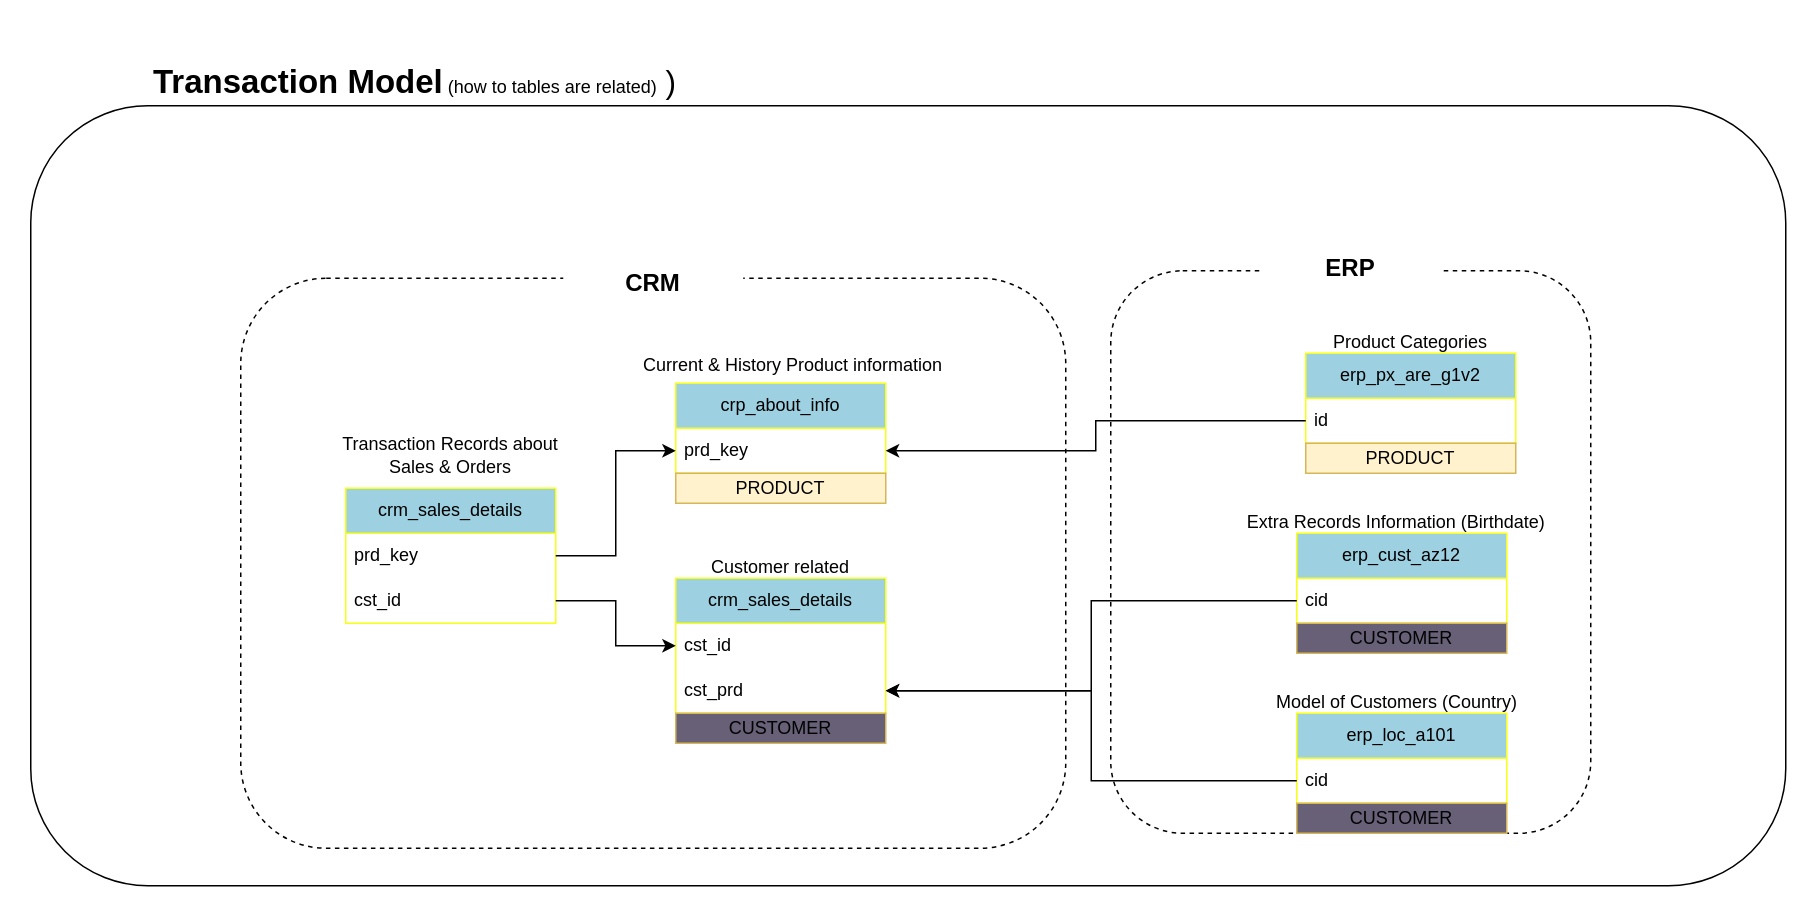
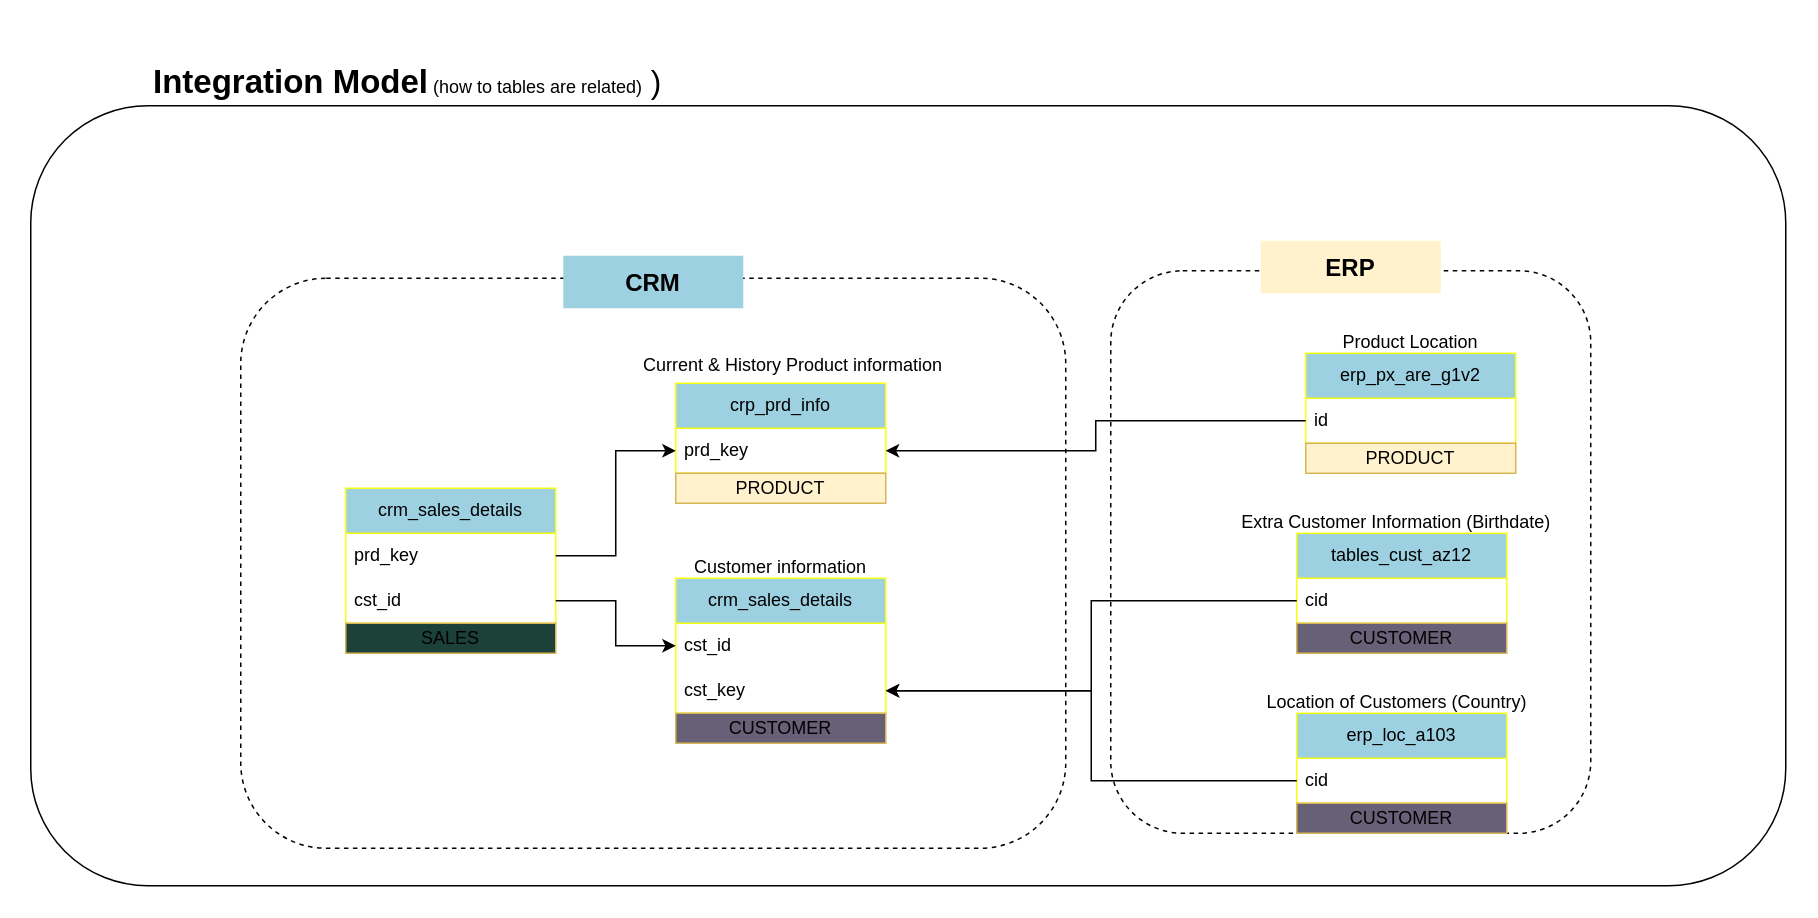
(365, 83) -> (365, 83)
(1351, 267) -> (1351, 267)
(653, 282) -> (653, 282)
(1411, 343) -> (1411, 343)
(781, 406) -> (781, 406)
(451, 455) -> none
(1397, 523) -> (1397, 523)
(1402, 556) -> (1402, 556)
(781, 568) -> (781, 568)
none -> (451, 638)
(720, 691) -> (720, 691)
(1397, 703) -> (1397, 703)
(1402, 736) -> (1402, 736)
